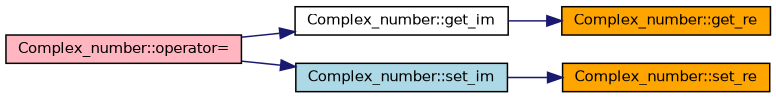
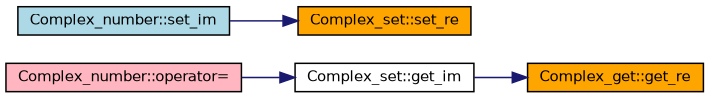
(402, 21) -> (384, 77)
(666, 21) -> (615, 77)
(261, 63) -> none
(666, 77) -> (384, 21)
